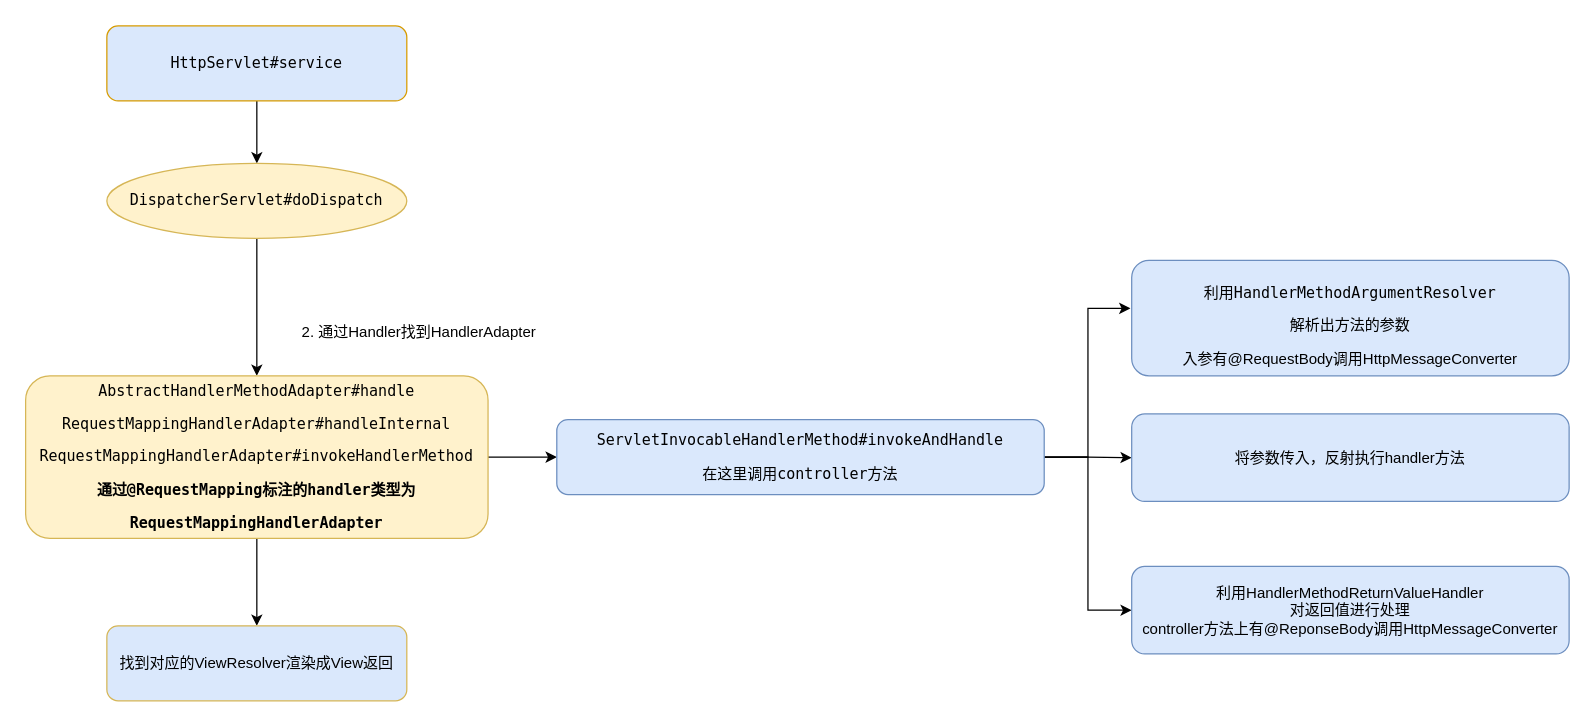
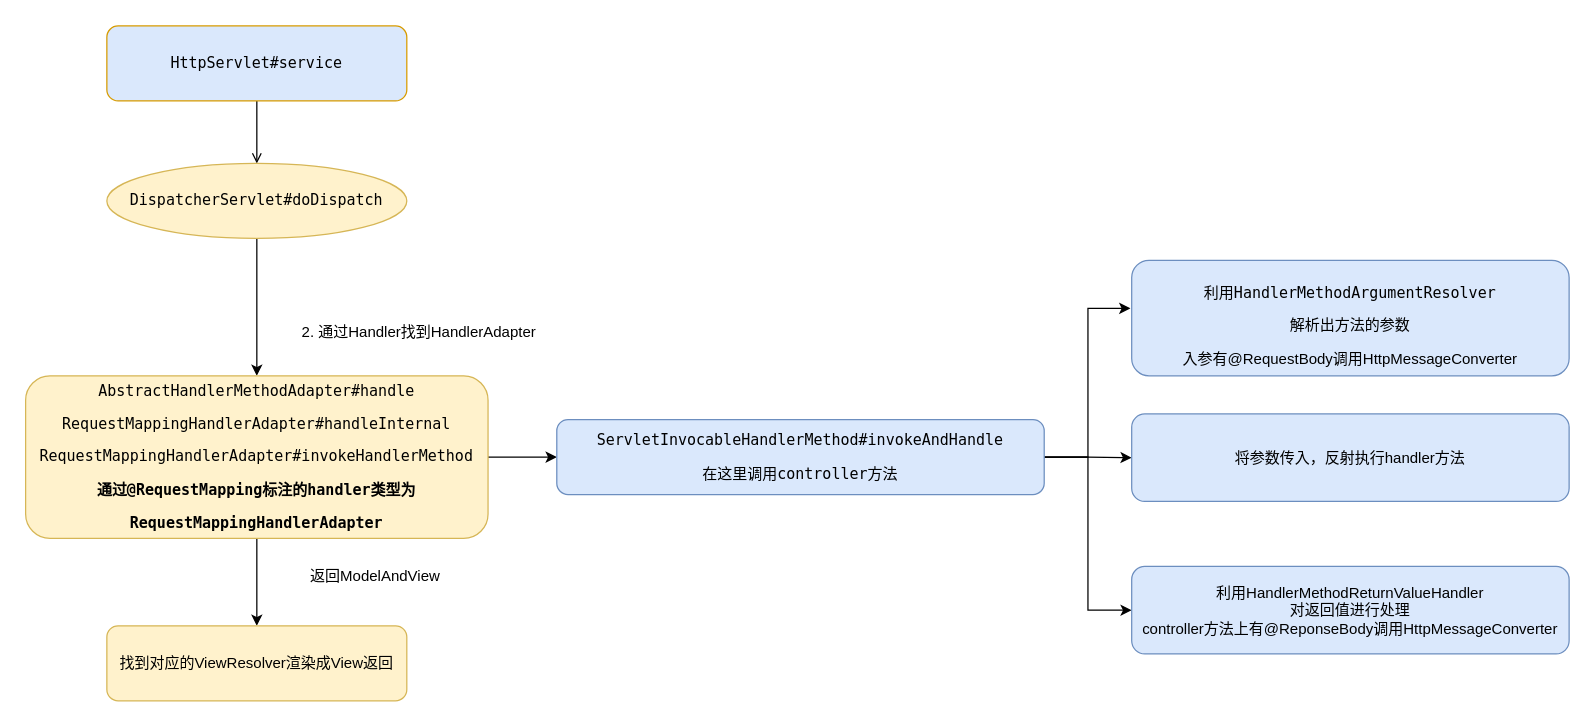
(257, 153) -> (257, 155)
none -> (376, 577)
(257, 663) -> (257, 663)
